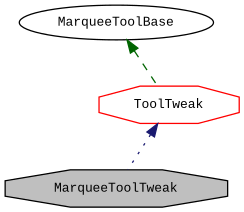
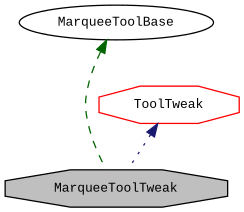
(146, 68) -> (86, 111)
